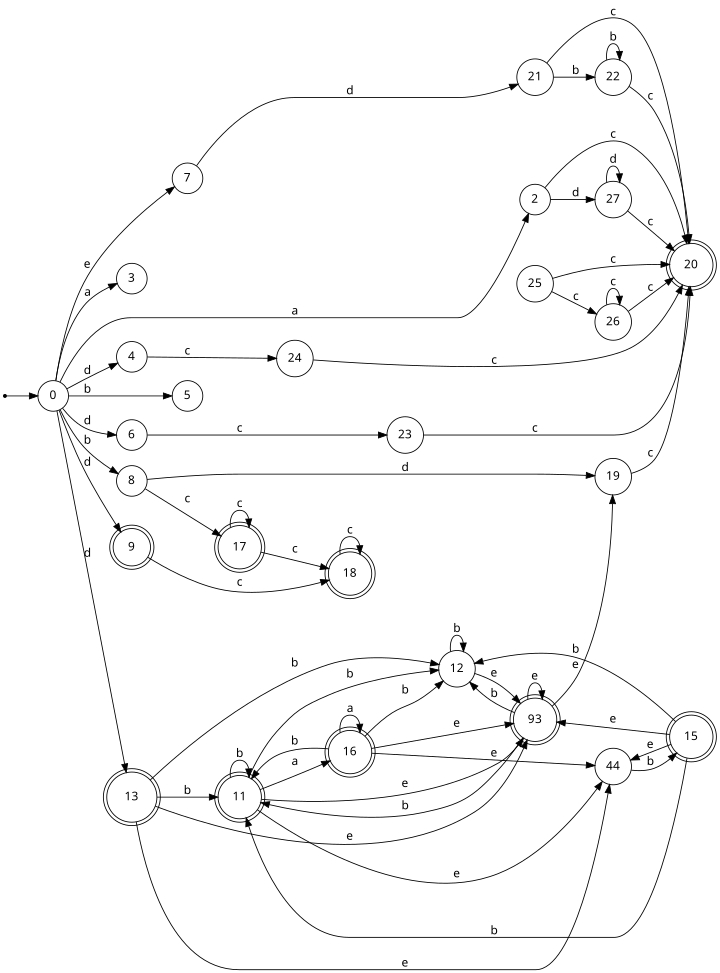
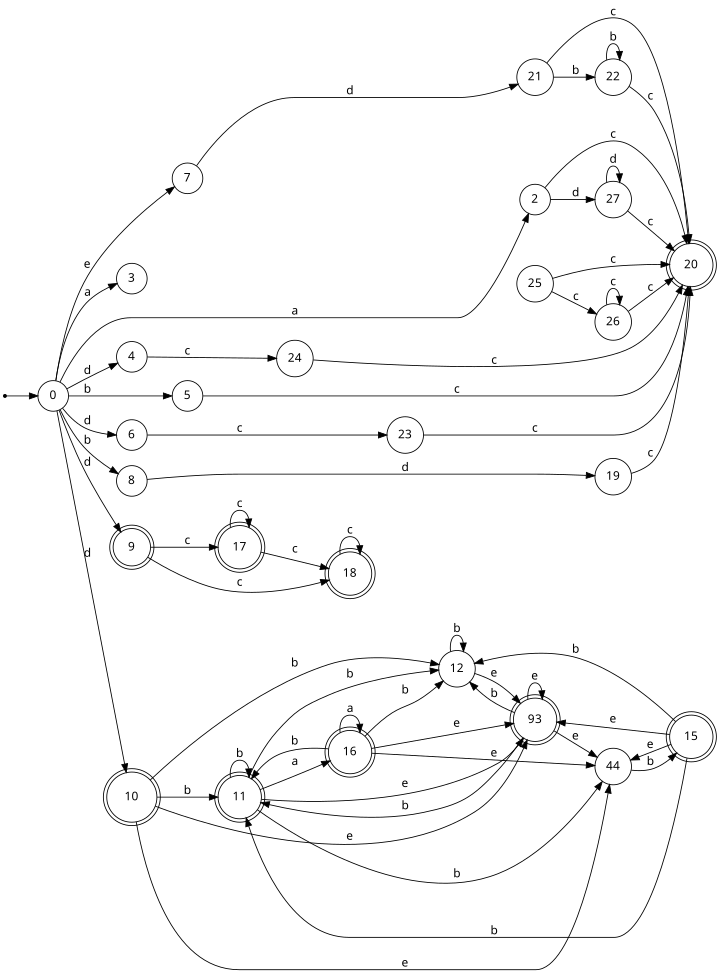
none -> (475, 396)
(180, 510) -> (180, 547)
(600, 611) -> (572, 742)
(132, 797) -> (132, 797)
(457, 874) -> (457, 874)
